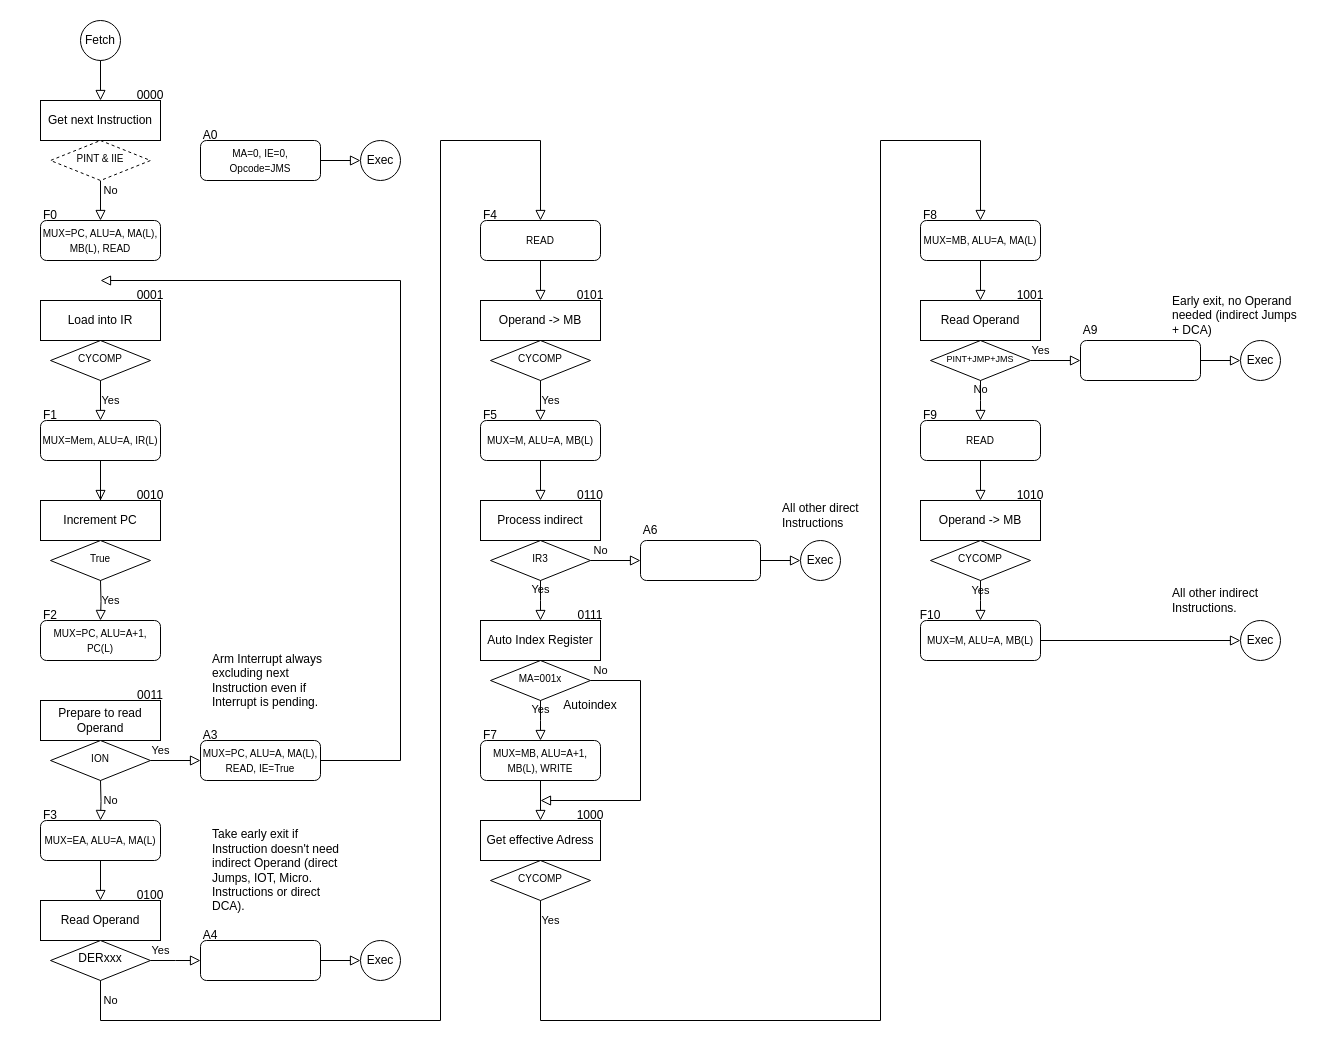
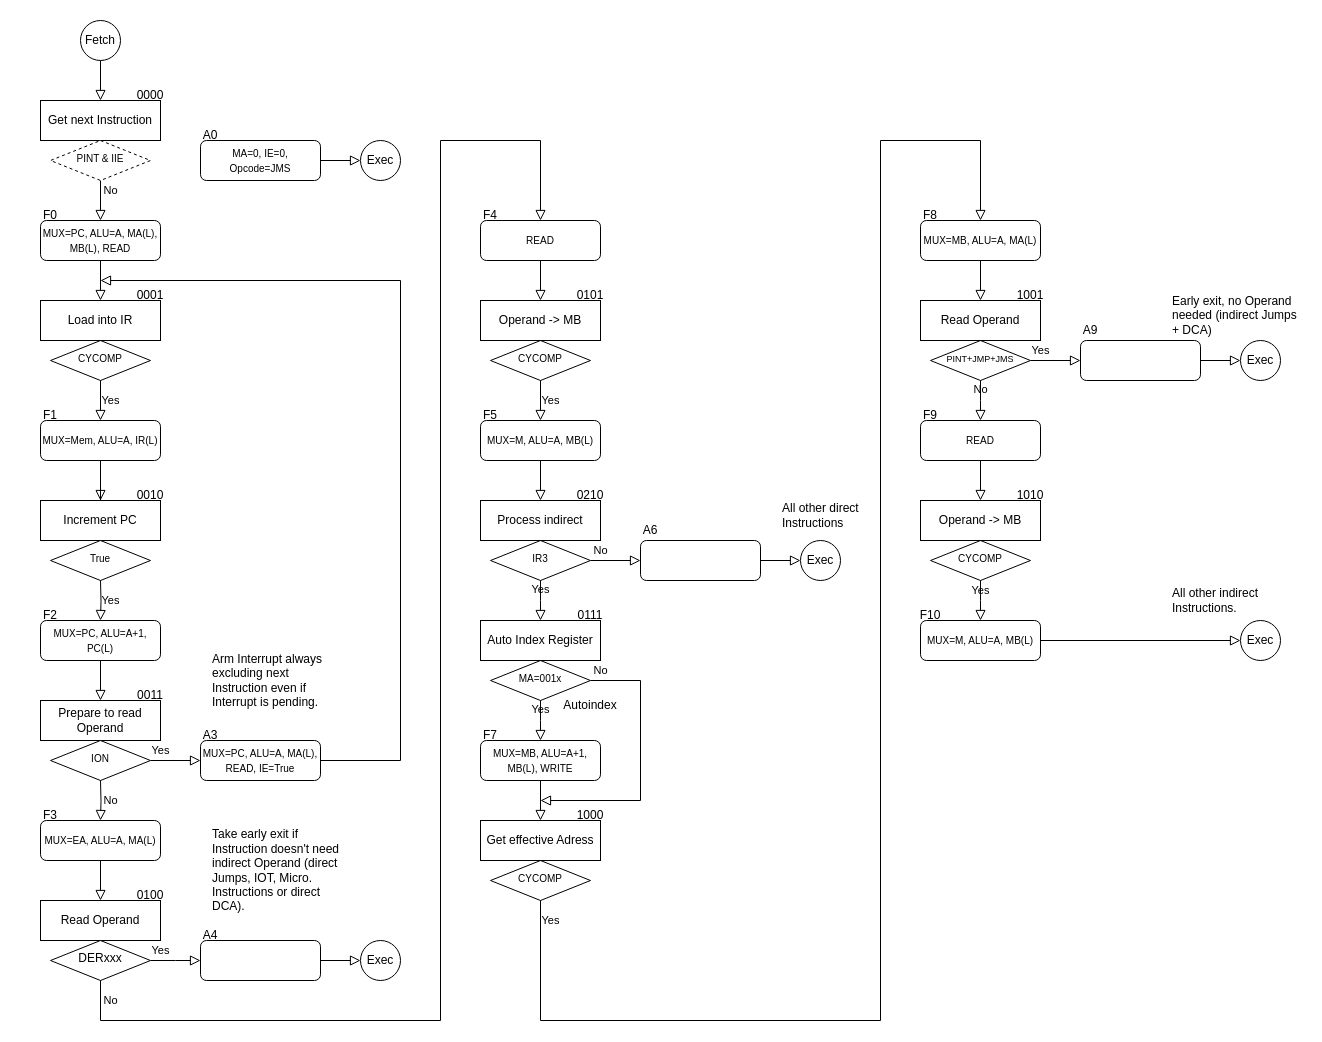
none -> (101, 275)
(591, 496) -> (591, 496)
none -> (101, 675)
